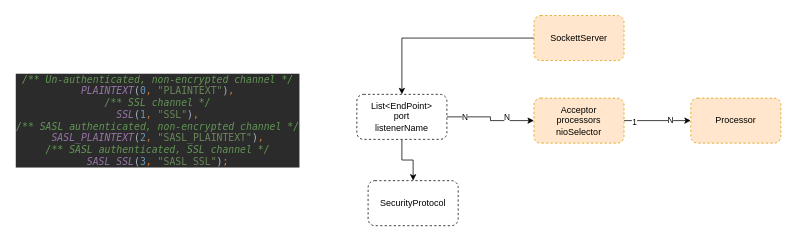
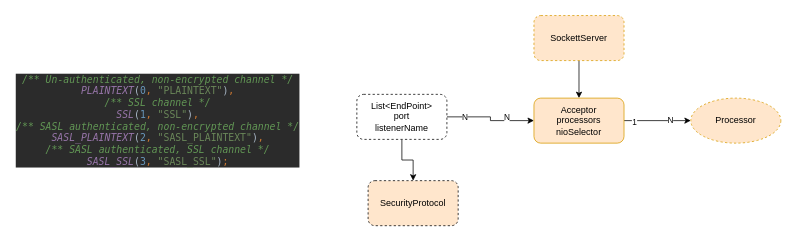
(402, 38) -> (579, 91)
(579, 120) -> (579, 120)
(735, 120) -> (735, 120)
(413, 203) -> (413, 203)
